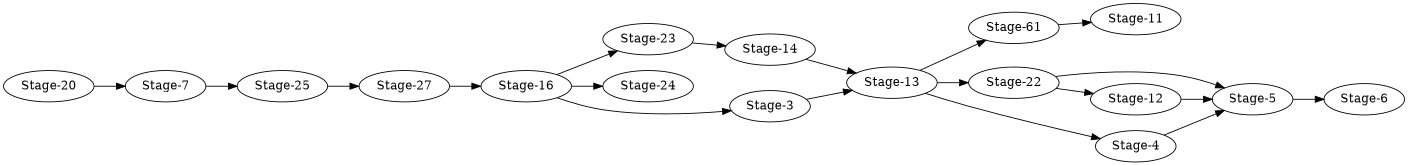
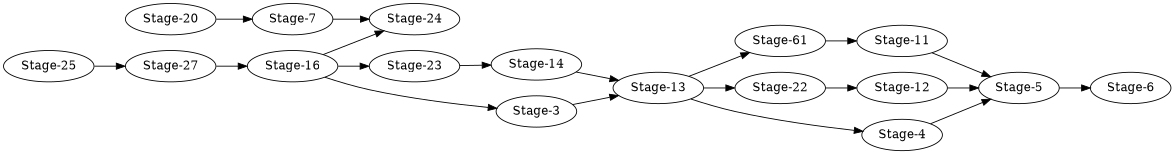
(1136, 72) -> (957, 63)
(217, 86) -> (347, 19)
